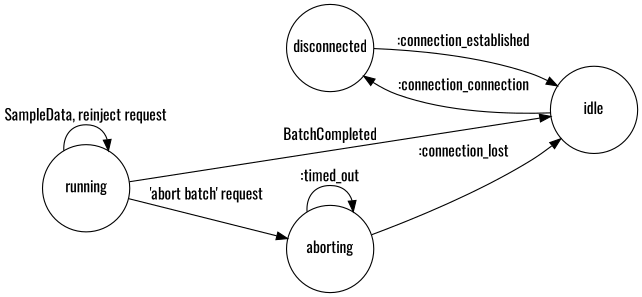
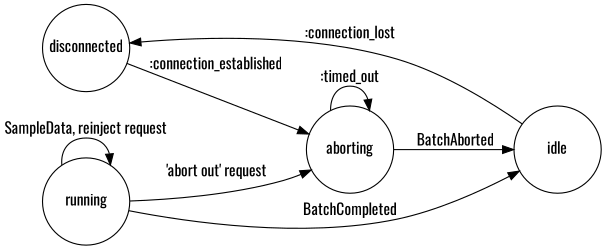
(462, 57) -> (213, 97)
(464, 86) -> (350, 34)
(464, 152) -> (455, 141)
(206, 195) -> (216, 172)
